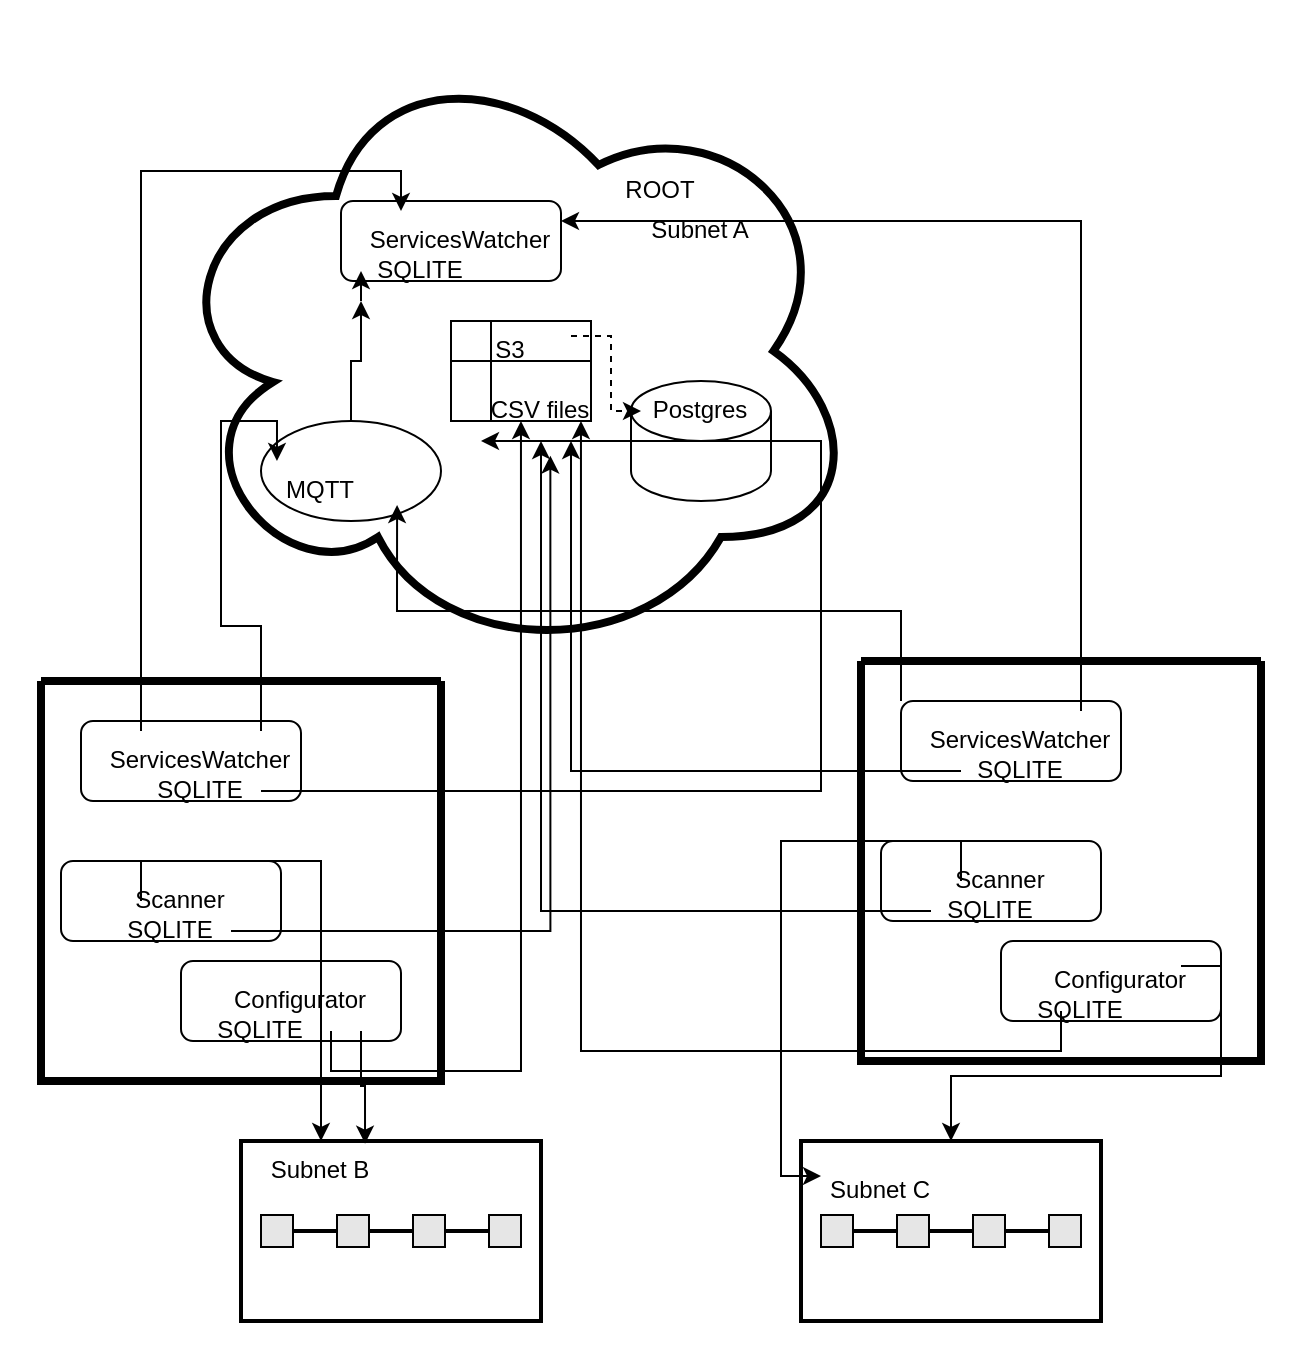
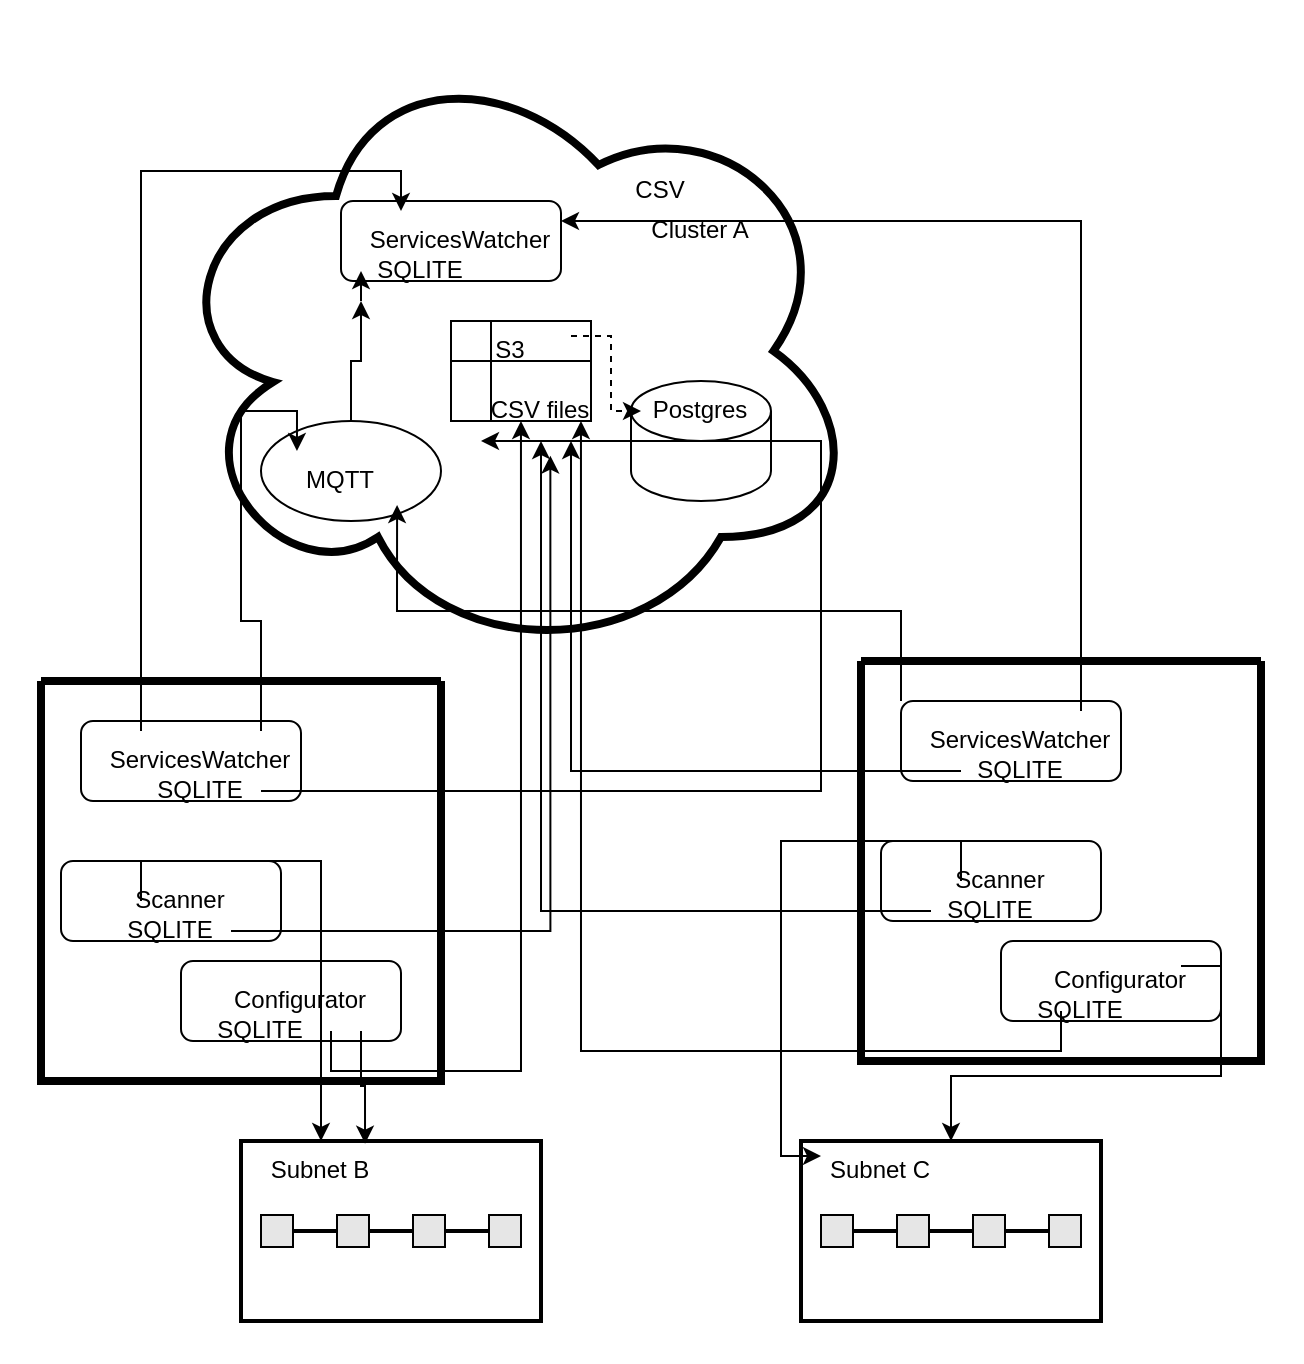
(661, 191) -> (661, 191)
(701, 231) -> (701, 231)
(321, 491) -> (341, 481)
(881, 1191) -> (881, 1171)
